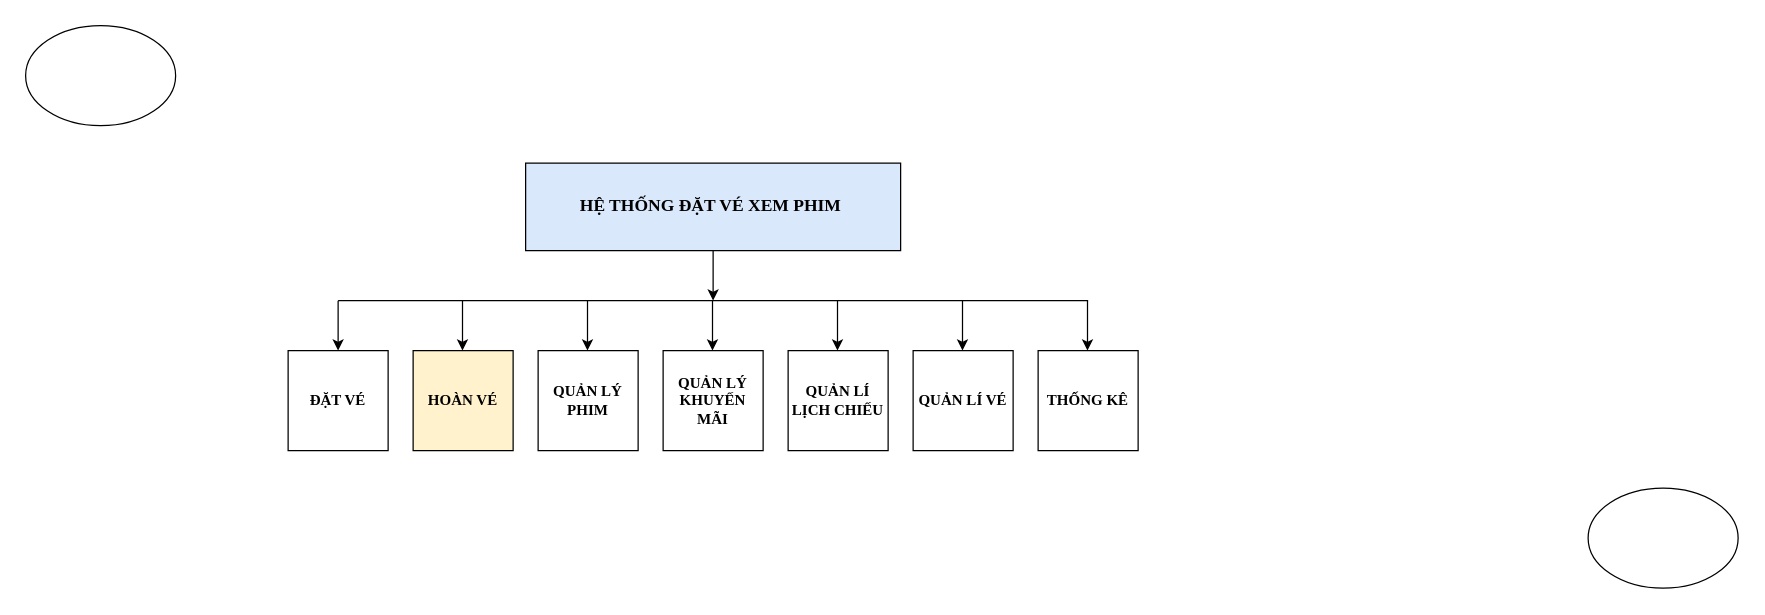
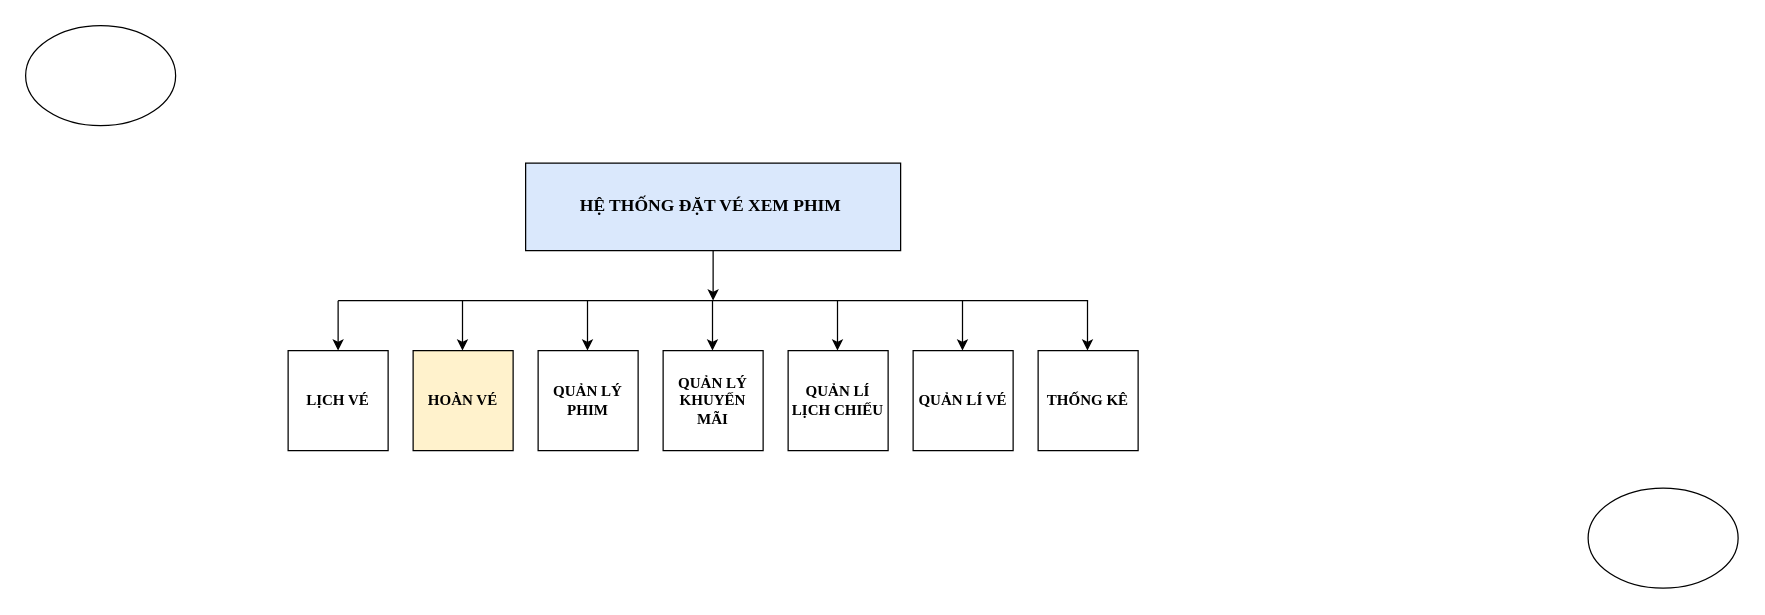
(338, 401) -> (338, 401)
